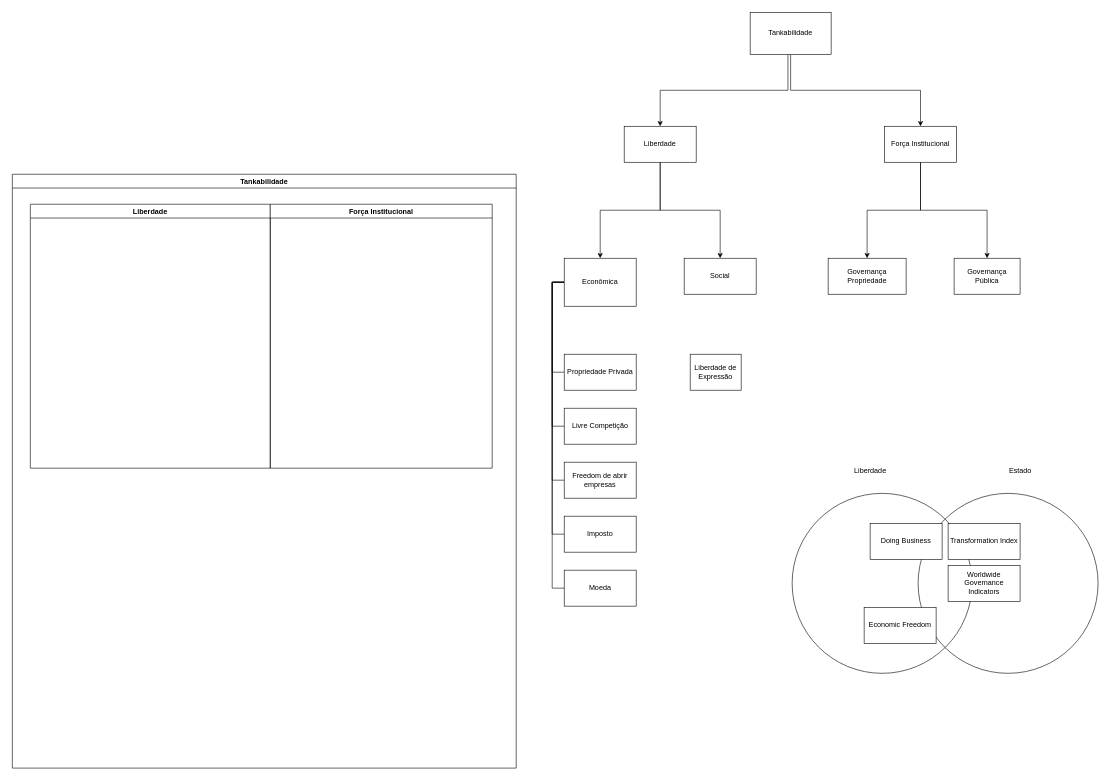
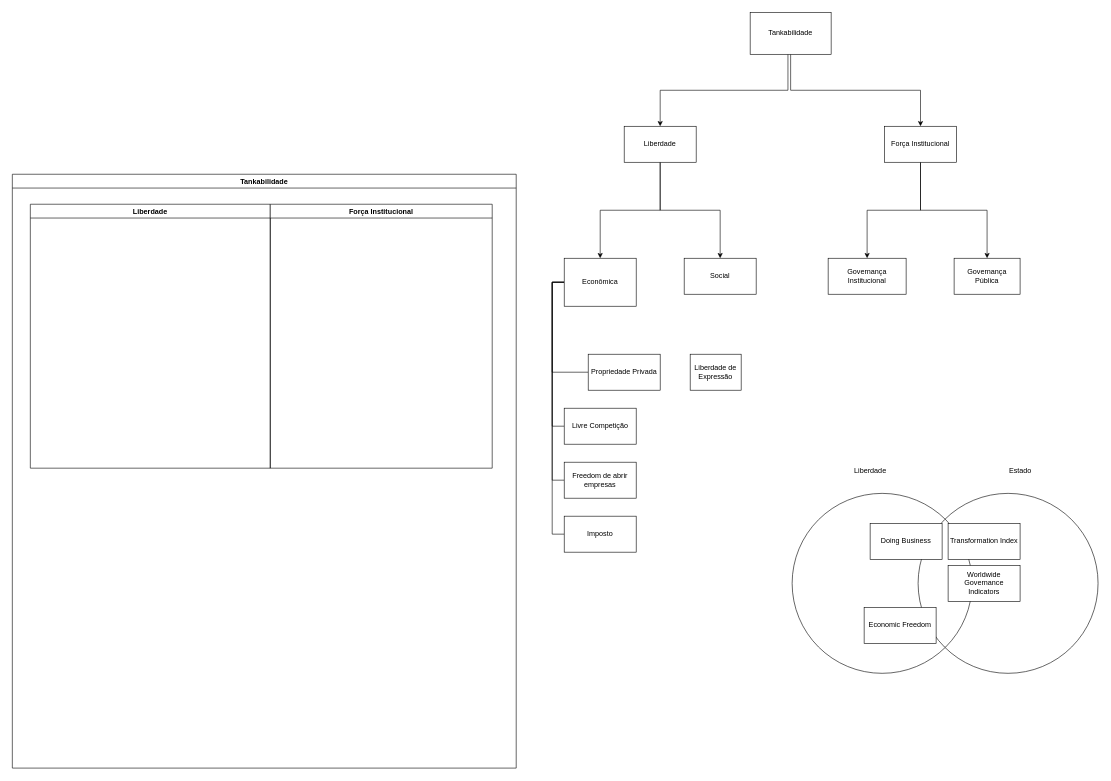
(867, 276) -> (867, 276)
(600, 372) -> (624, 372)
(552, 568) -> none
(600, 588) -> none
